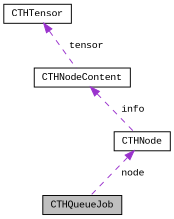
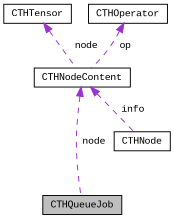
none -> (128, 14)
(84, 46) -> (84, 46)
(109, 177) -> (76, 146)
